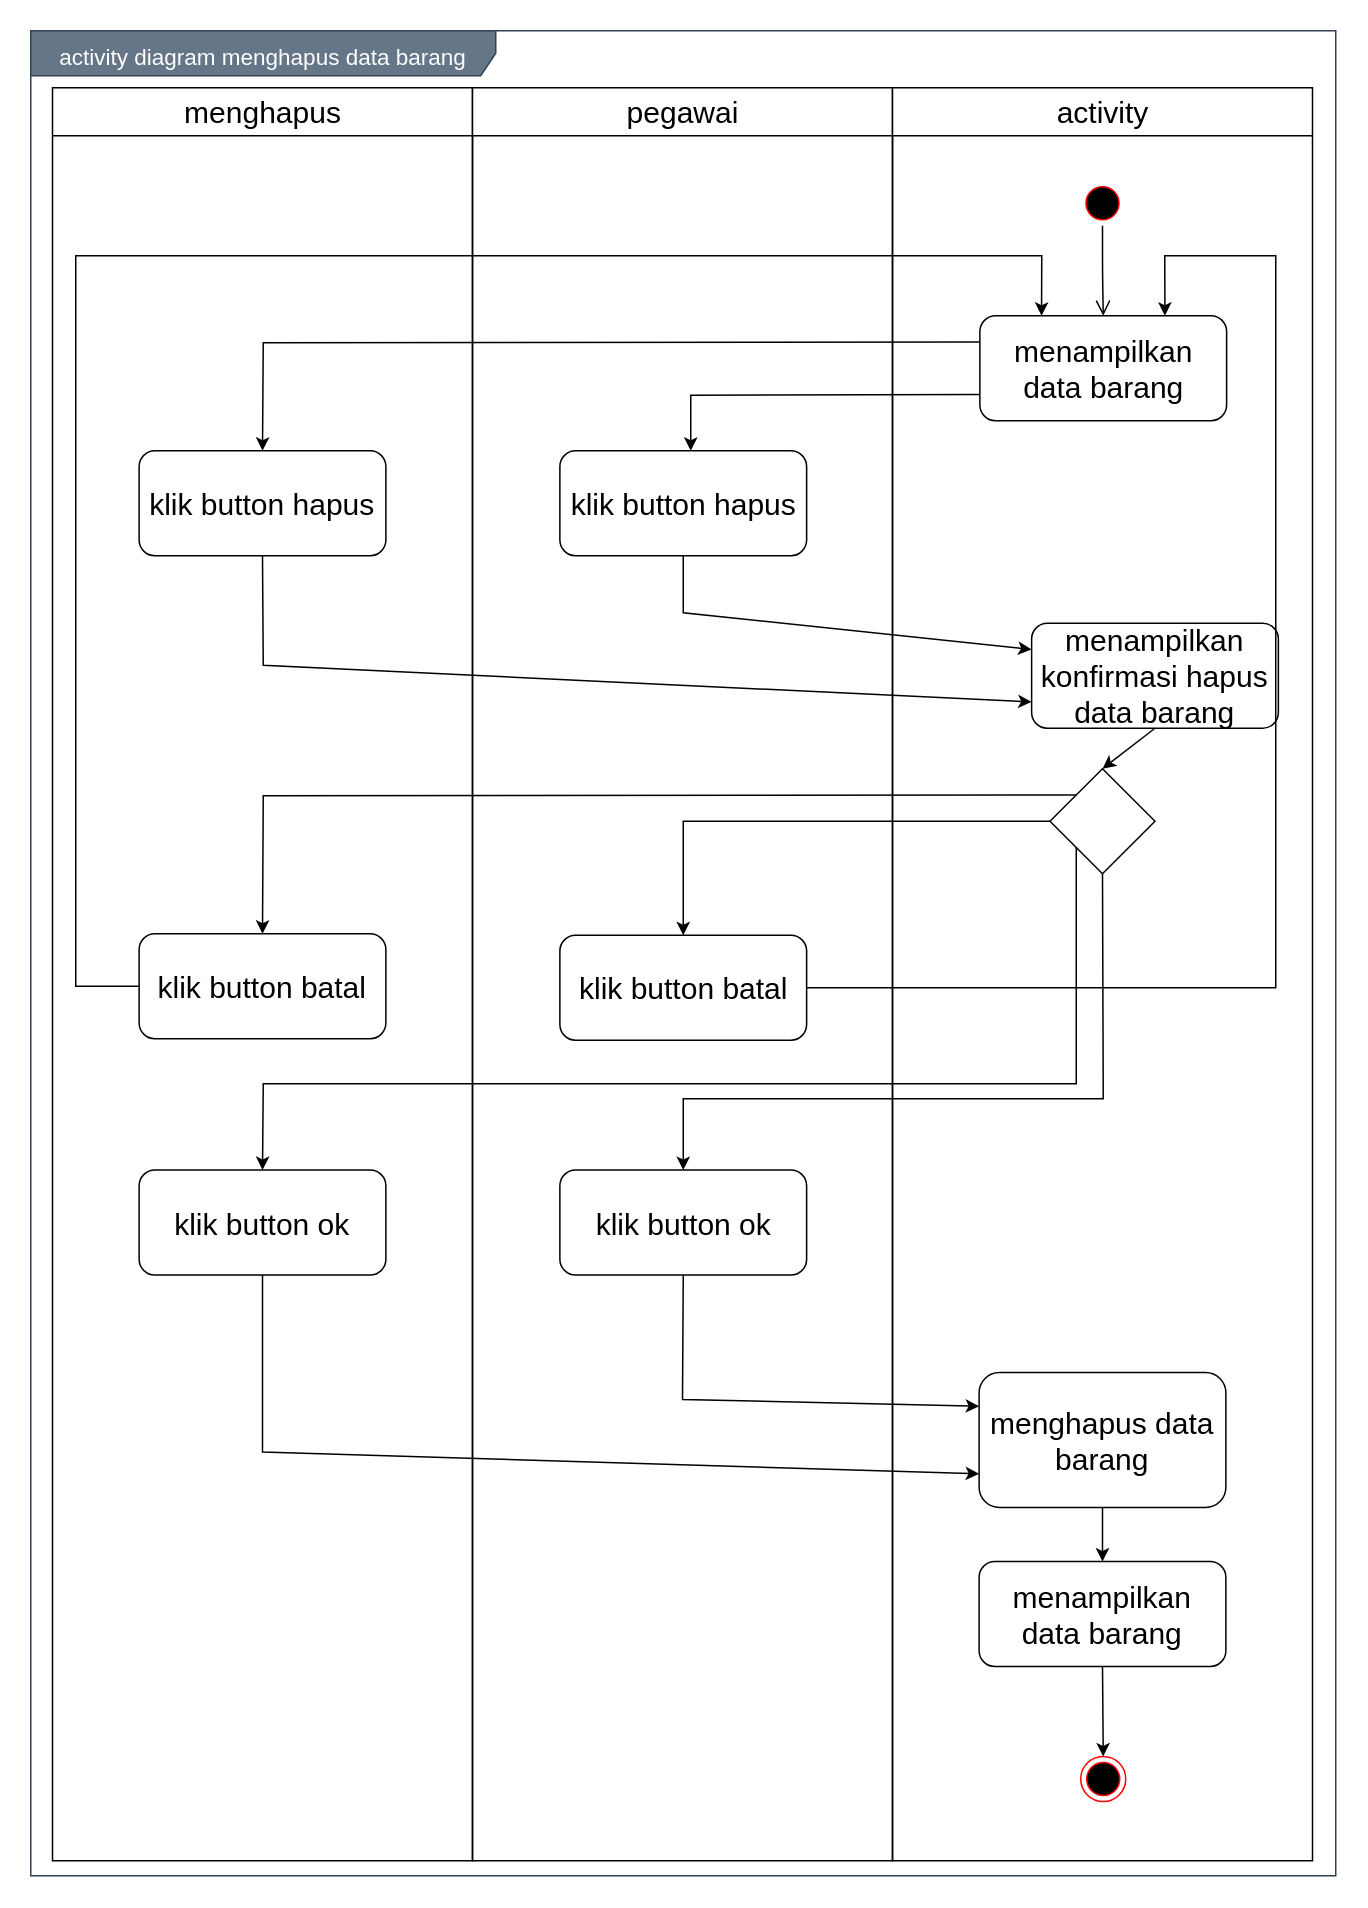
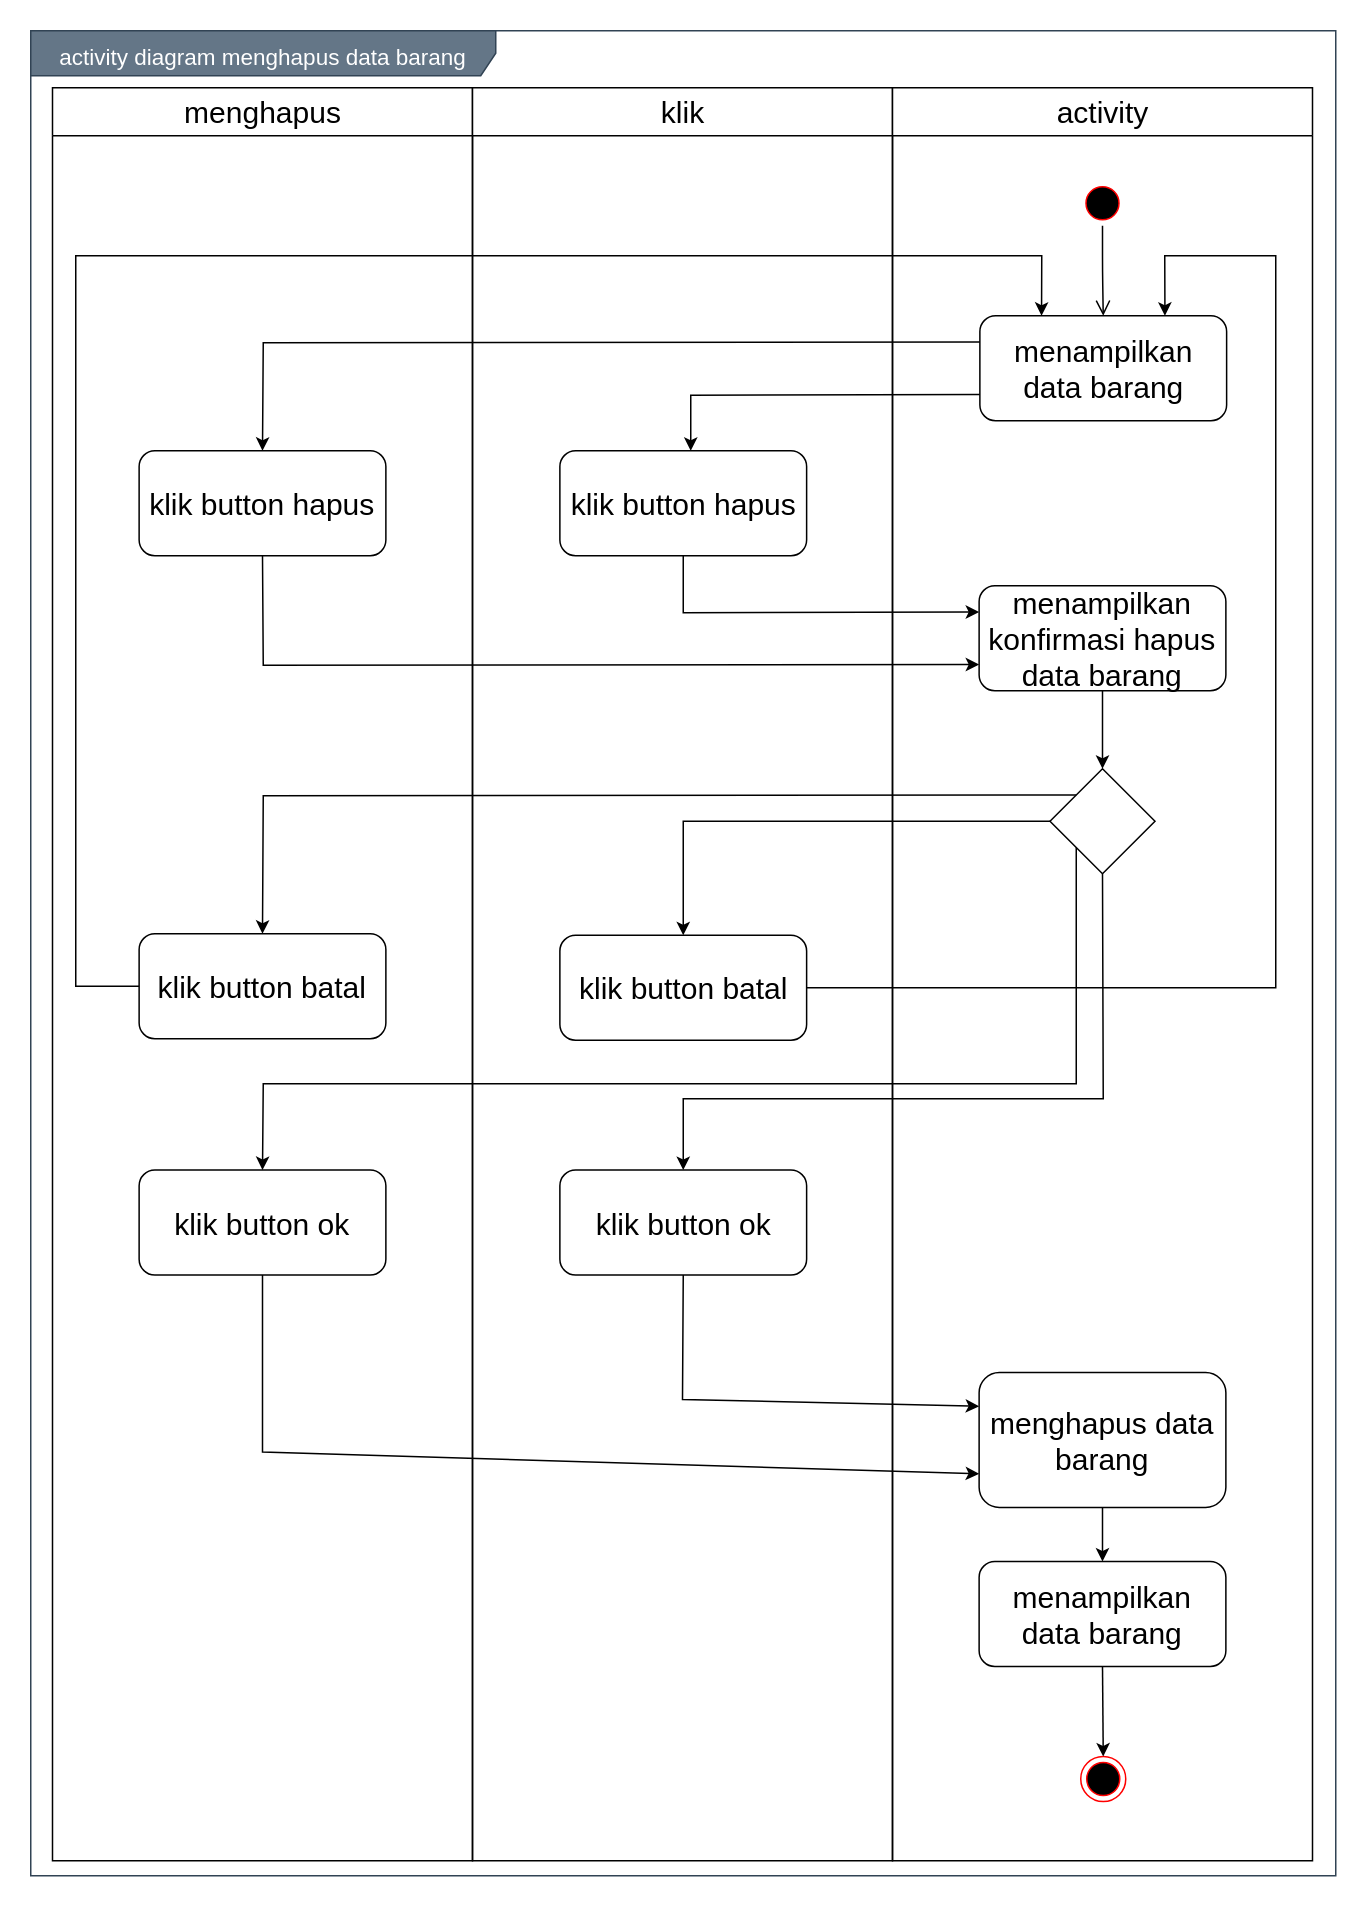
(683, 112) -> (683, 112)
(1155, 676) -> (1103, 638)
